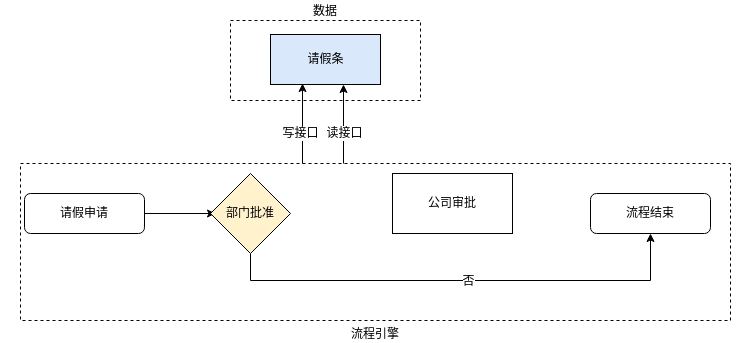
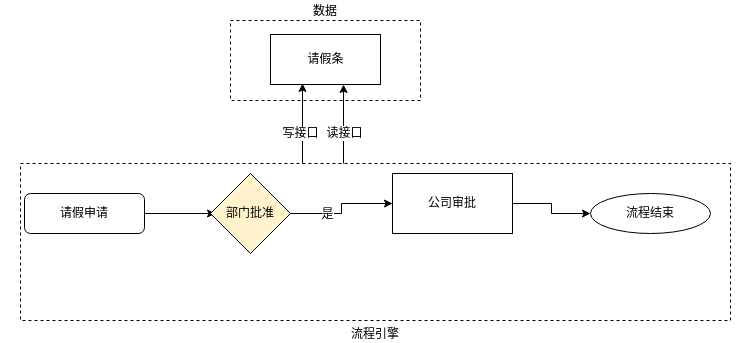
(326, 60) -> (326, 60)
none -> (552, 205)
none -> (342, 213)
(651, 214) -> (651, 214)
(457, 281) -> none
